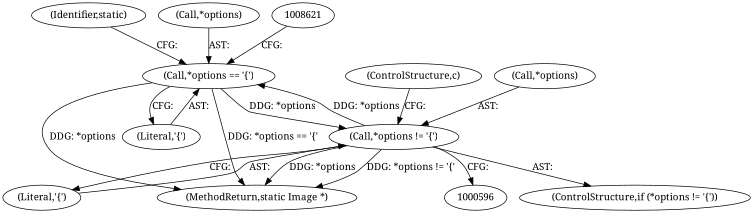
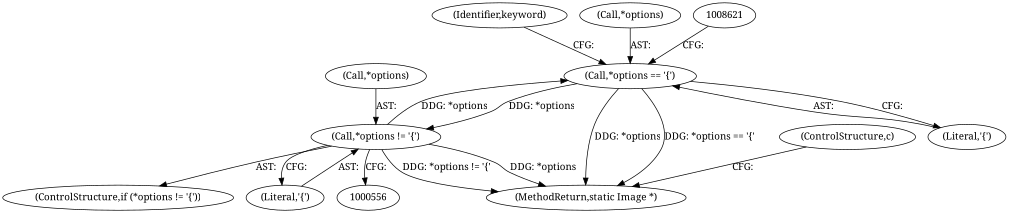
(89, 15) -> (500, 15)
(405, 103) -> (723, 166)
(476, 198) -> (368, 198)
